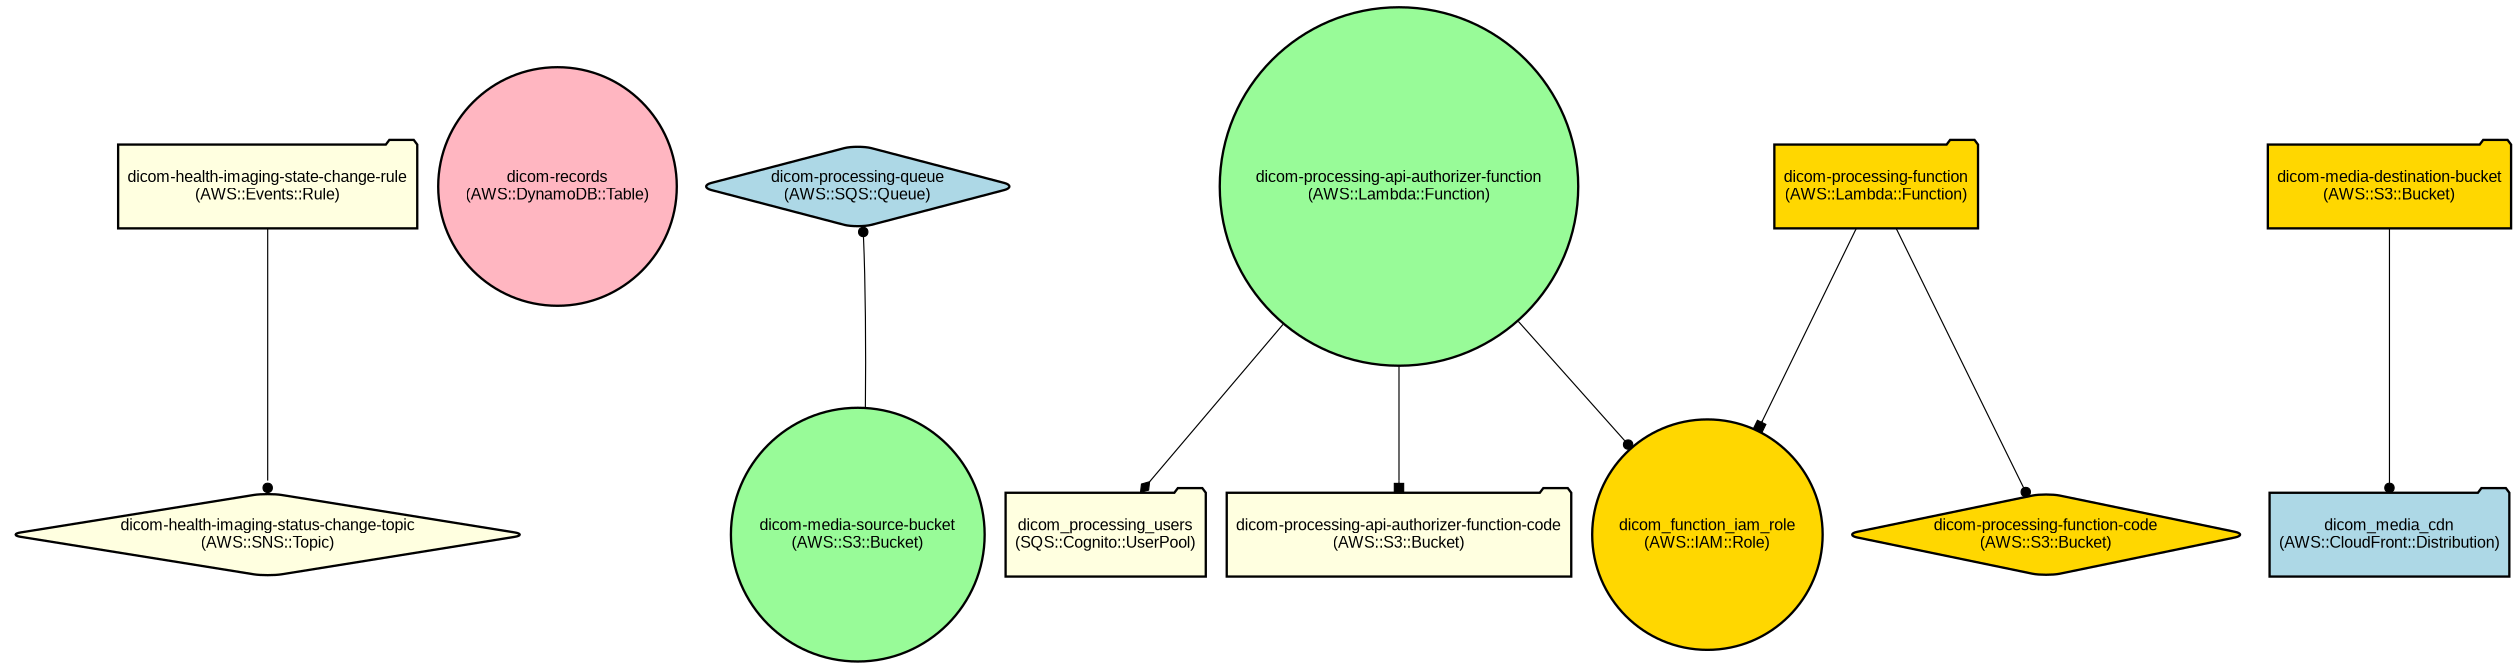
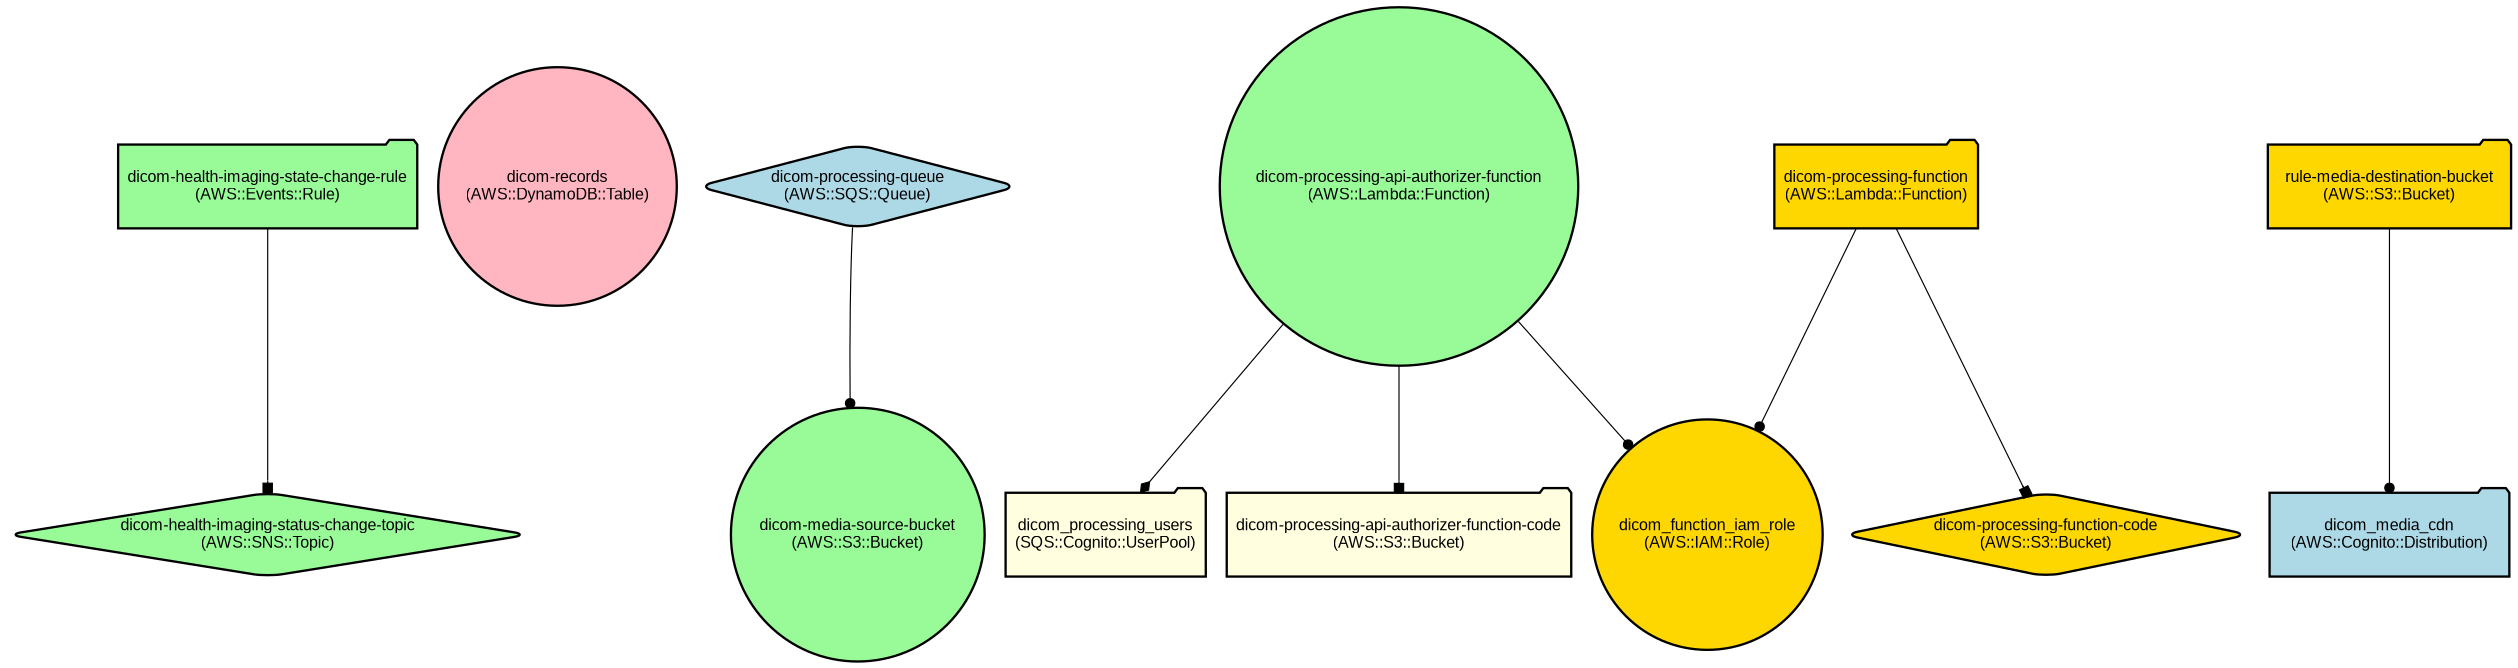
(268, 186) -> (268, 186)
(2389, 186) -> (2389, 186)
(865, 322) -> (850, 313)
(1809, 325) -> (1809, 325)
(268, 355) -> (268, 355)
(1960, 358) -> (1960, 358)
(268, 535) -> (268, 535)
(2389, 535) -> (2389, 535)
